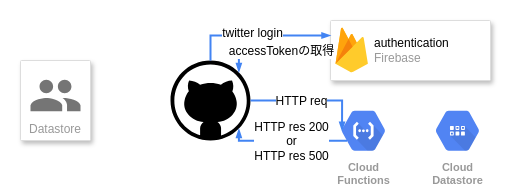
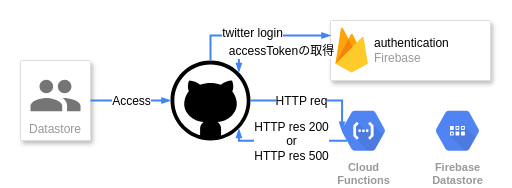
none -> (126, 101)
(458, 175) -> (458, 175)
